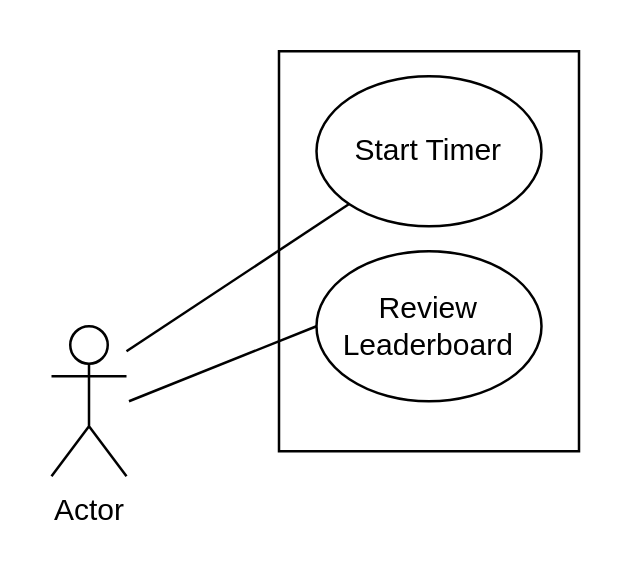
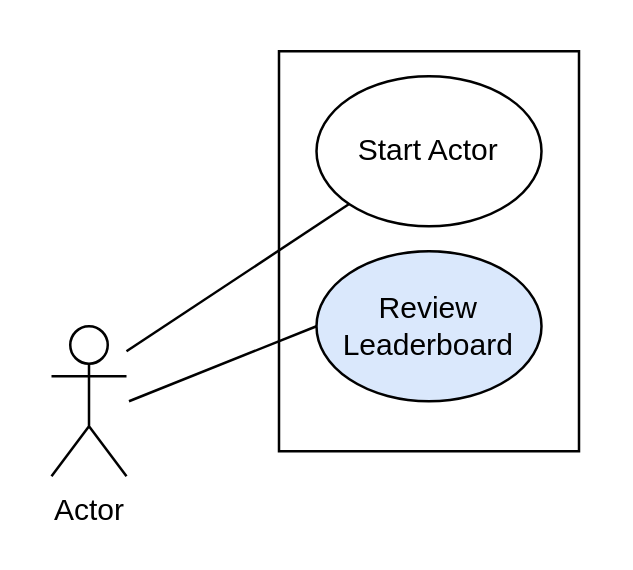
(429, 151) -> (429, 151)
(429, 326) -> (429, 326)
